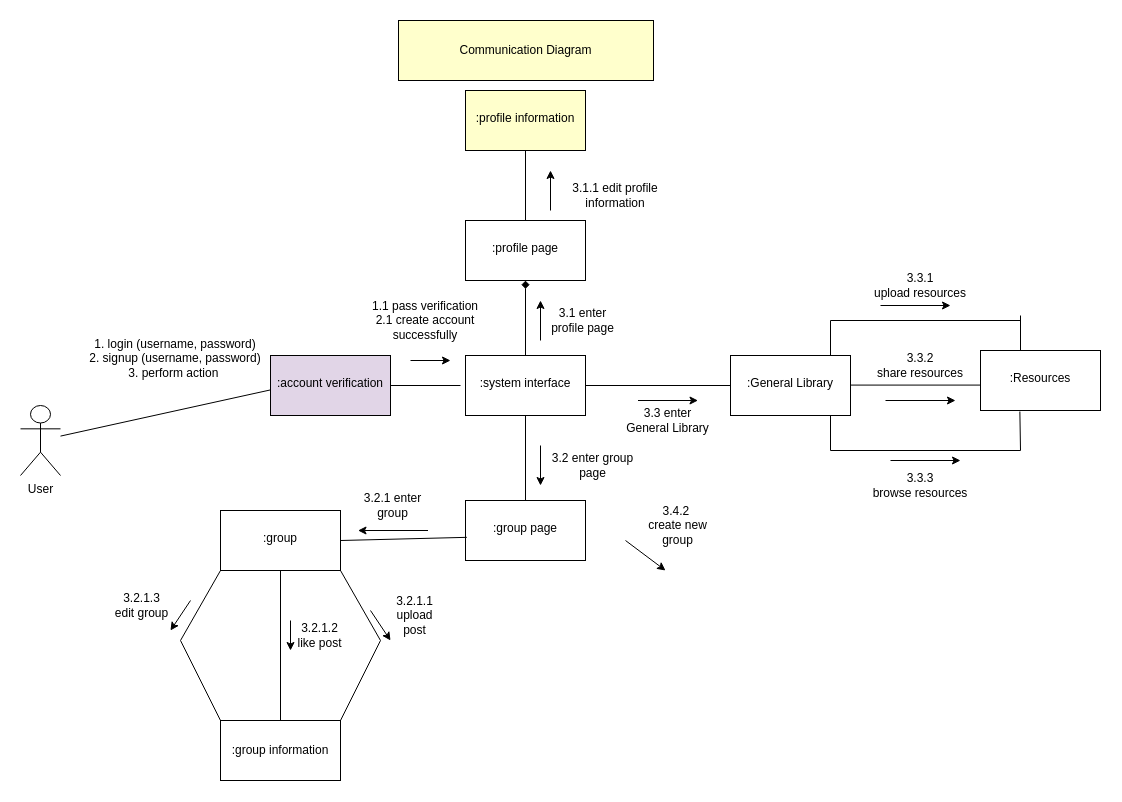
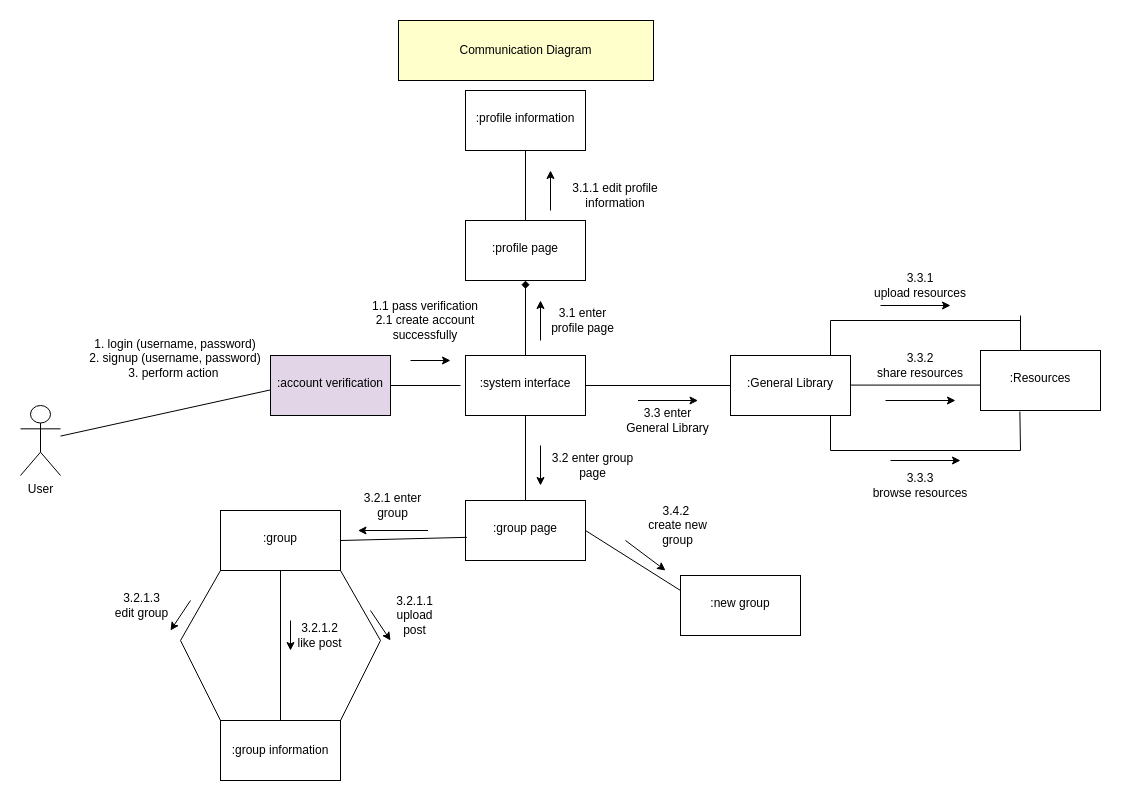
(526, 121) -> (526, 121)
none -> (633, 561)
none -> (741, 606)
